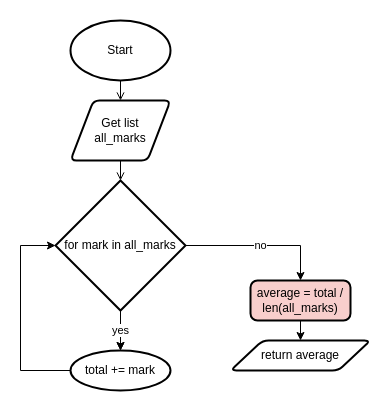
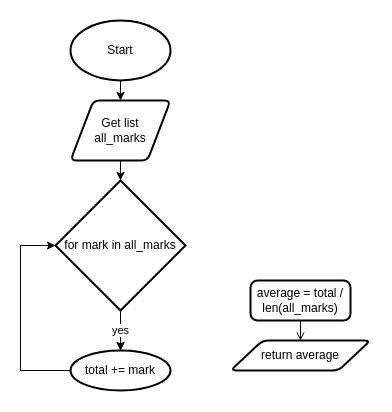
(121, 94) -> (121, 92)
(121, 174) -> (121, 172)
(257, 246) -> none
(301, 301) -> (301, 301)
(301, 332) -> (301, 334)
